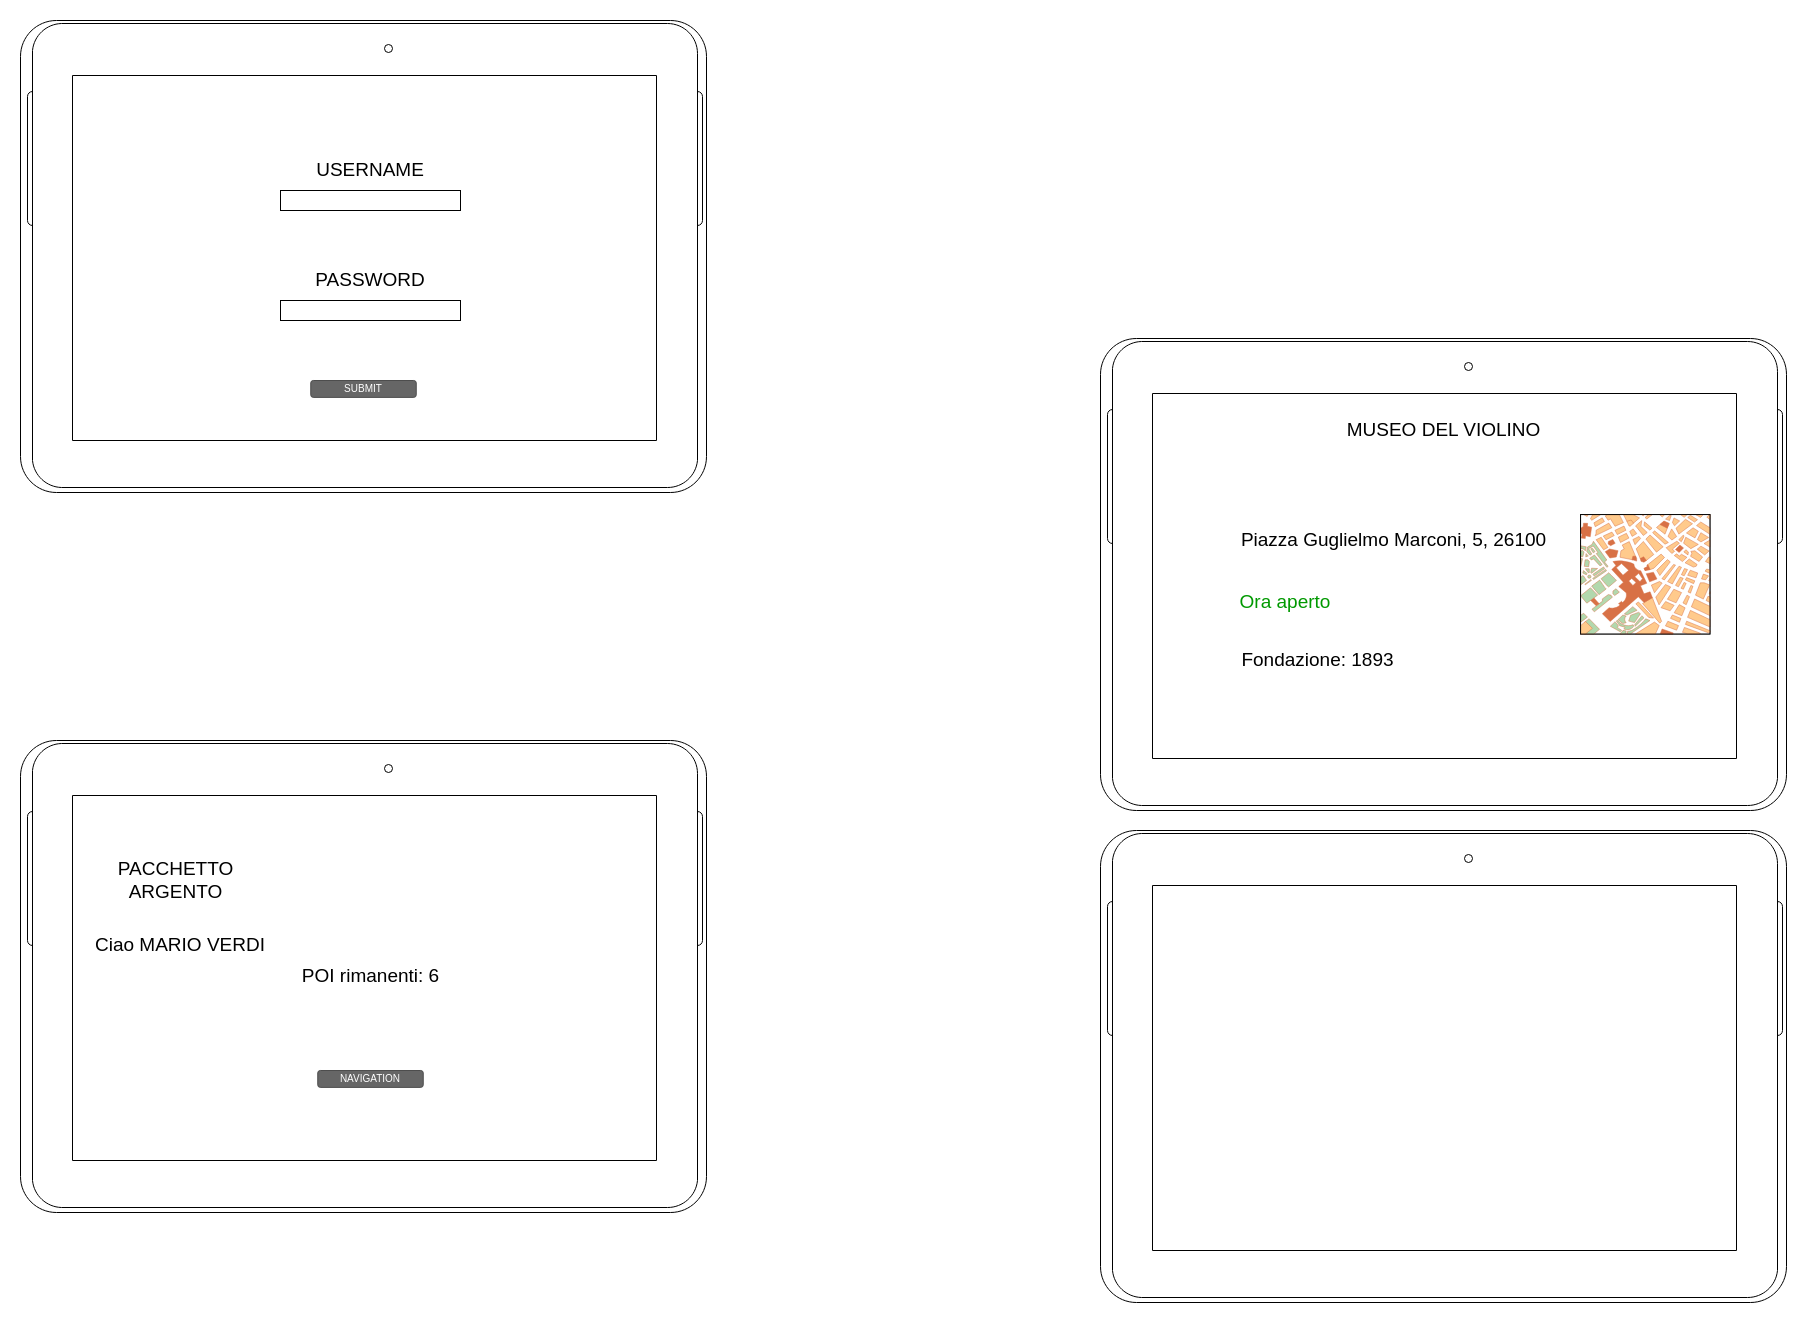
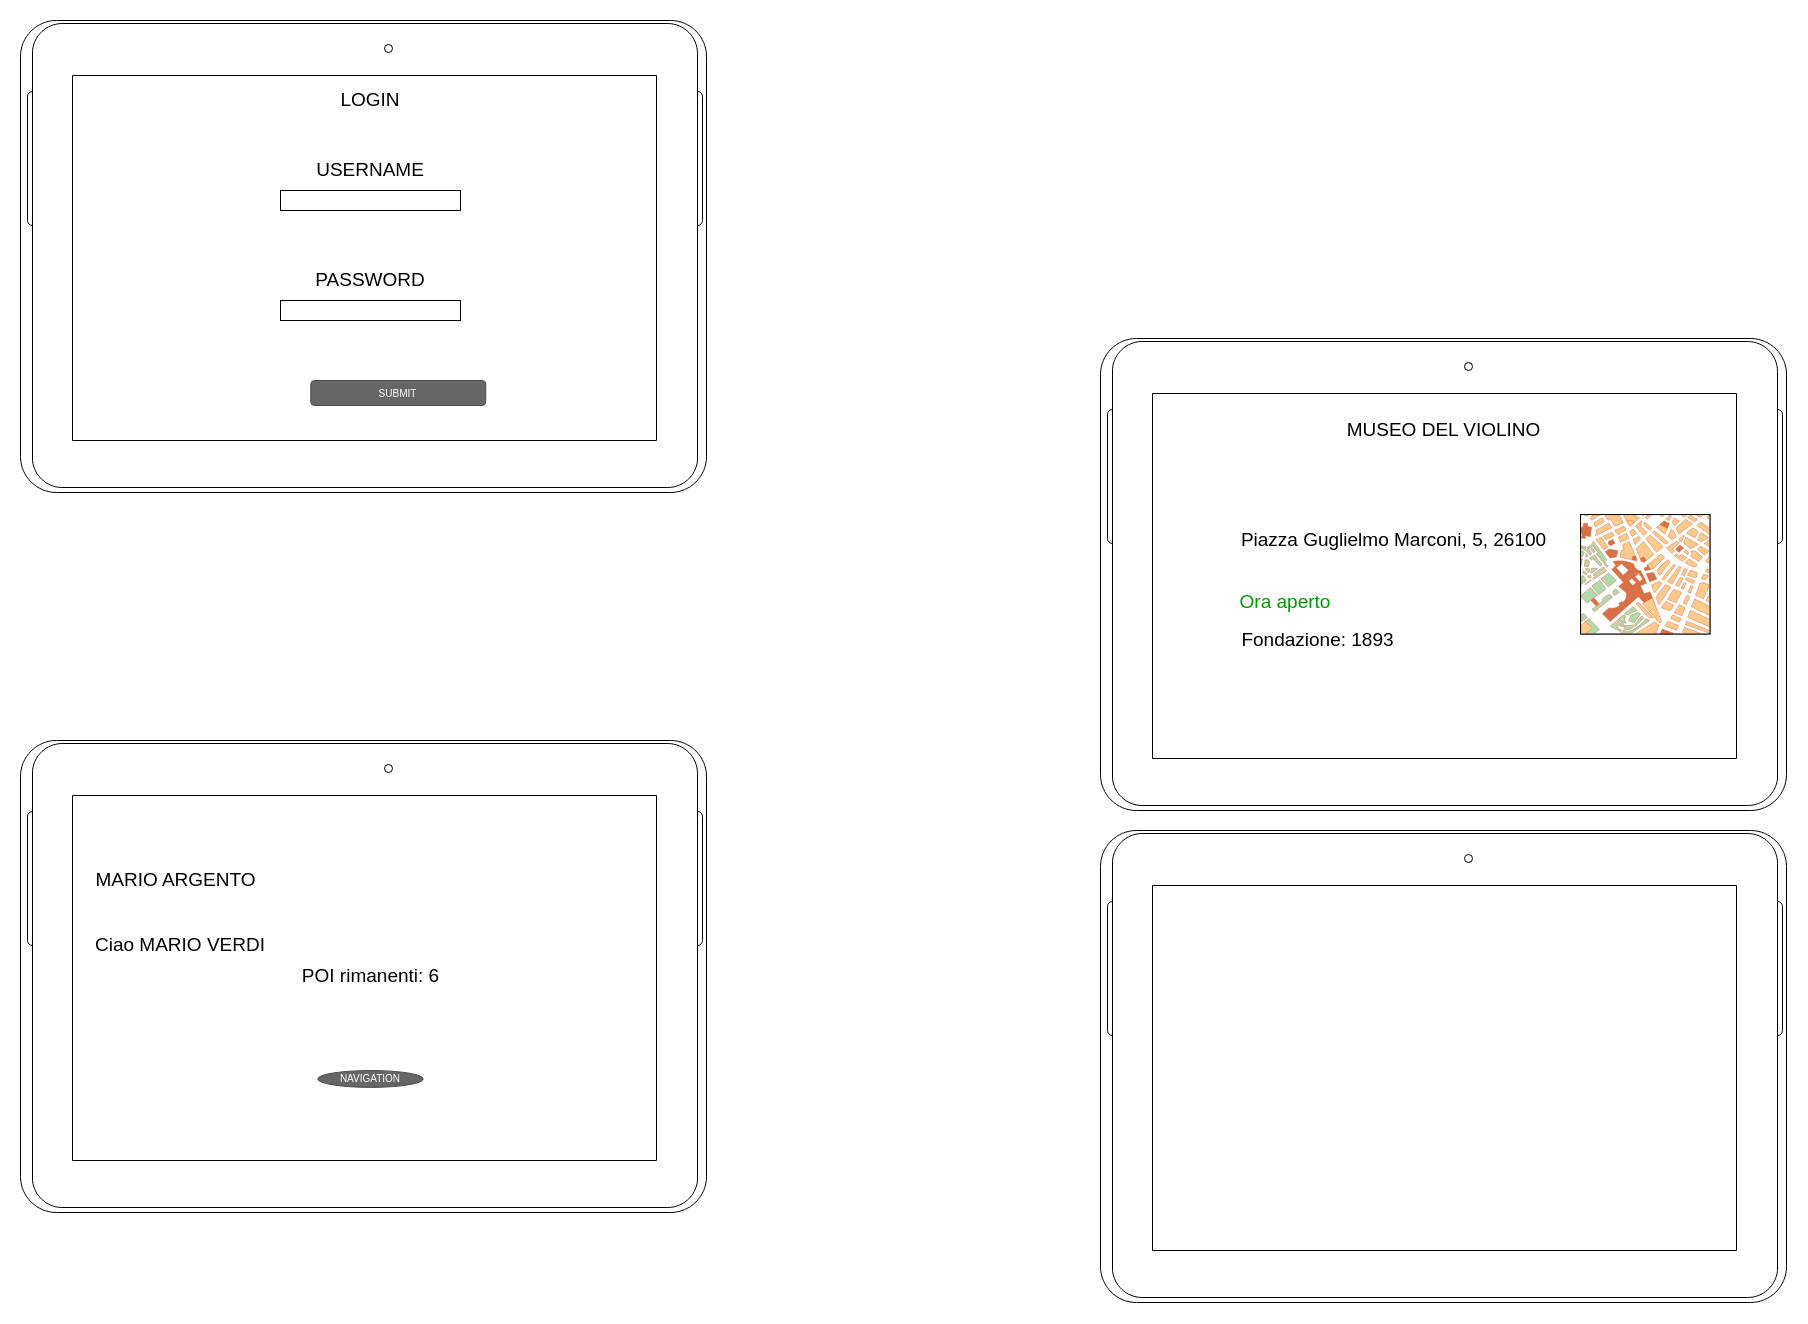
none -> (371, 101)
(364, 389) -> (398, 393)
(1318, 661) -> (1318, 641)
(176, 881) -> (176, 881)
(371, 1079) -> (371, 1079)
